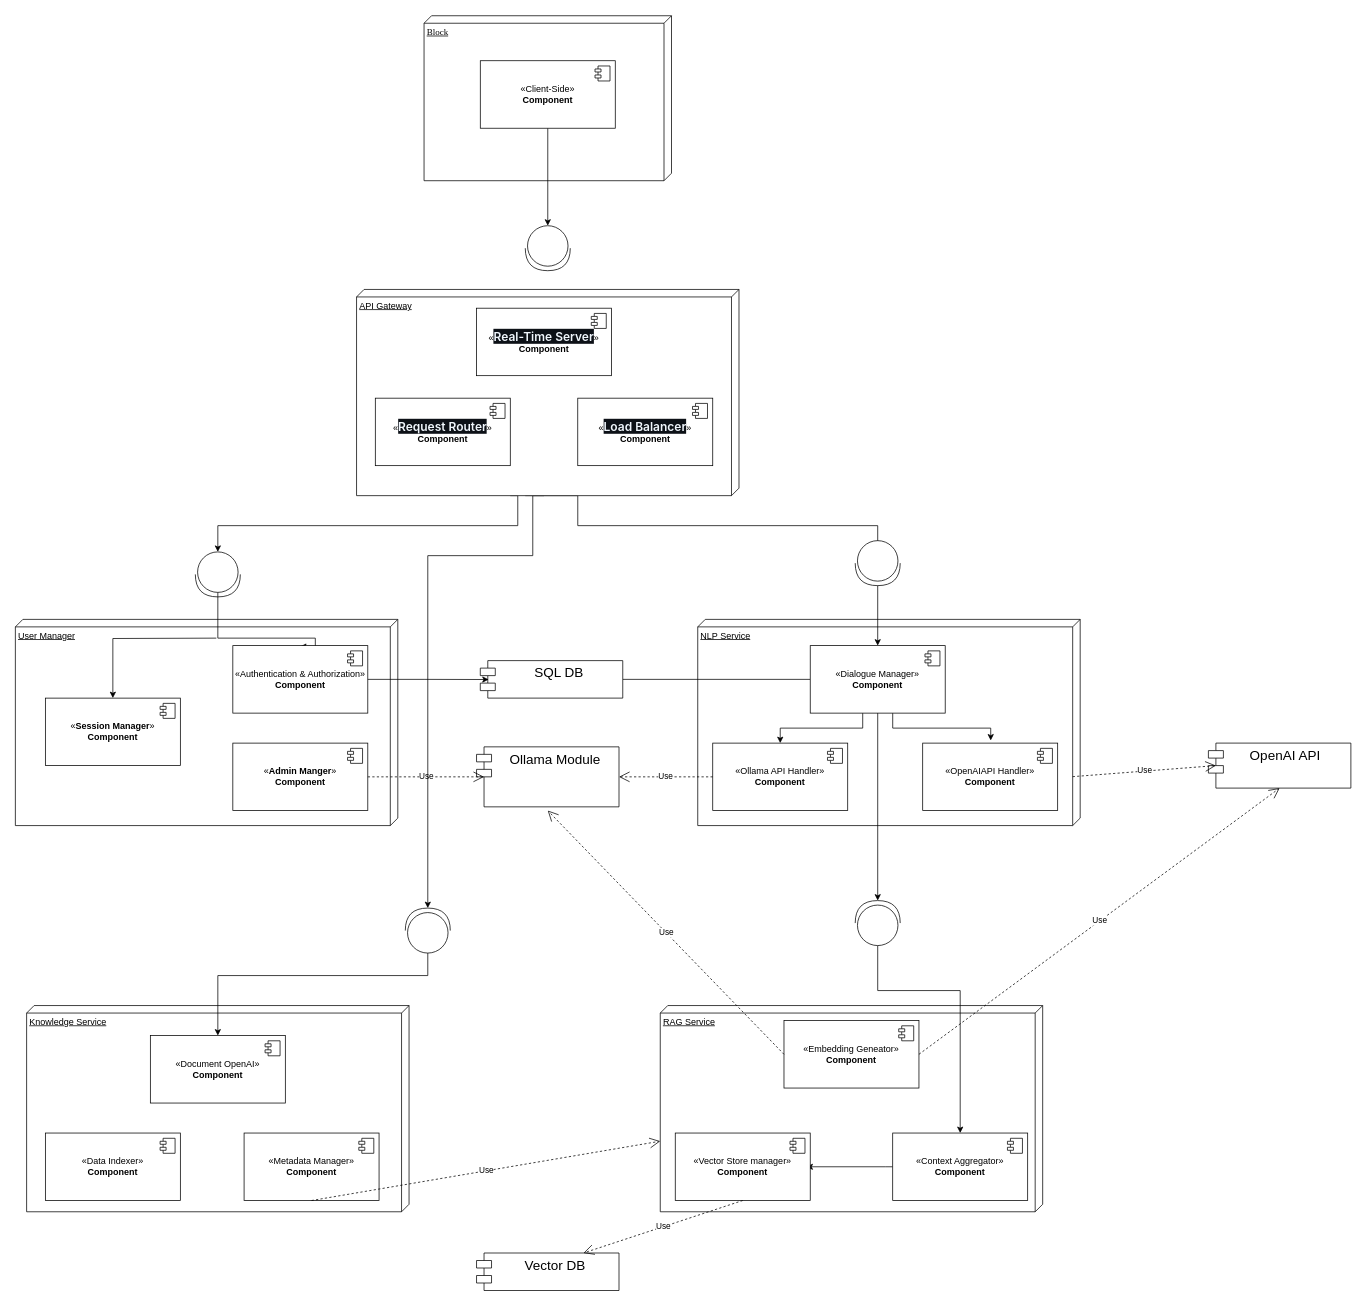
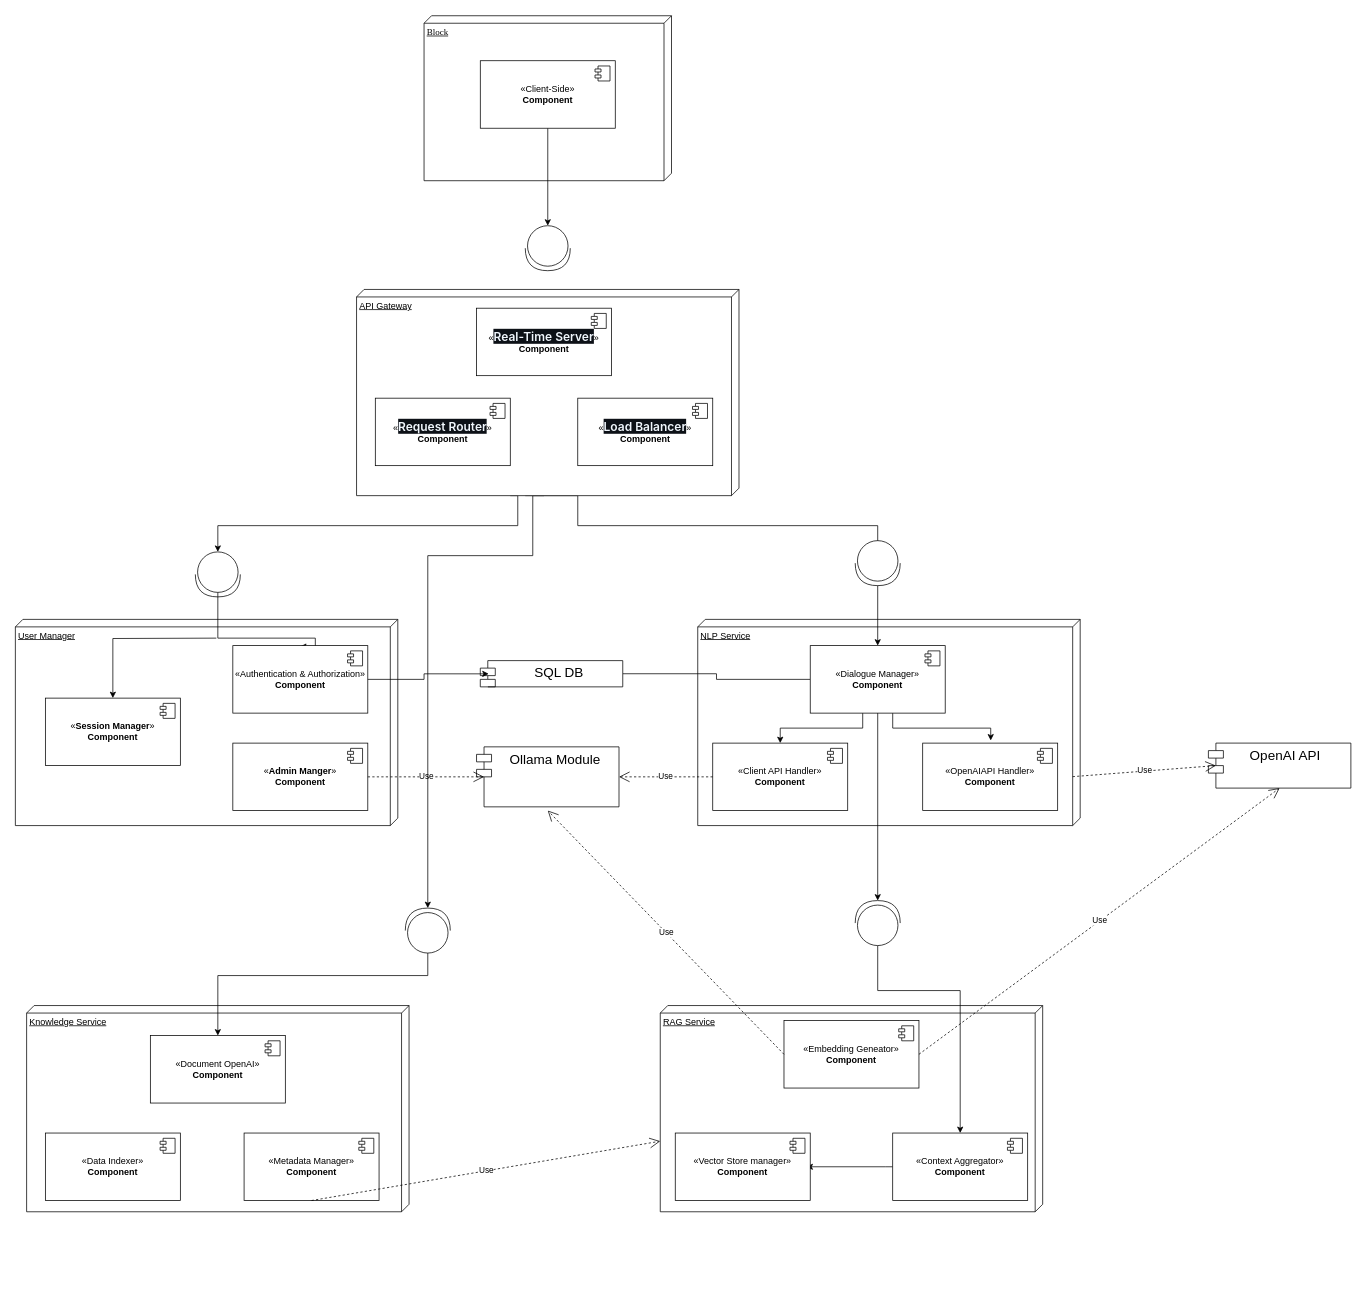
(552, 679) -> (552, 674)
(780, 777) -> (780, 777)
(662, 1227) -> none
(548, 1272) -> none
